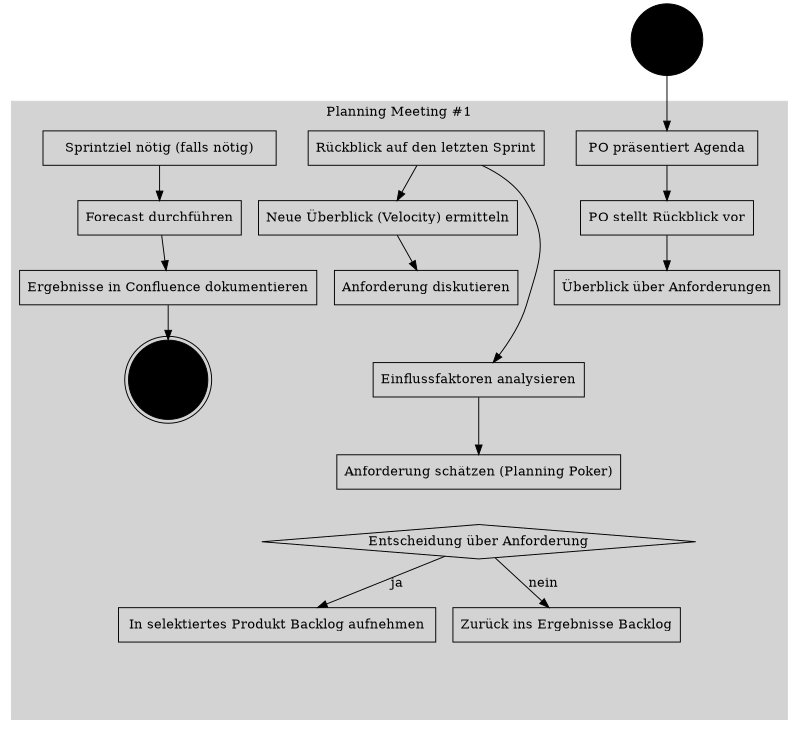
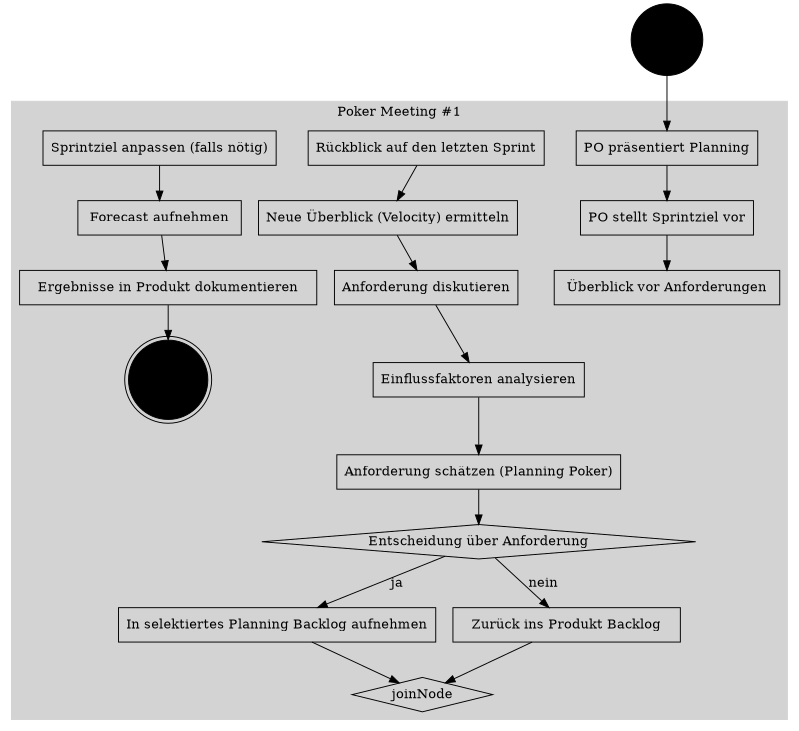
(399, 112) -> (399, 112)
(160, 148) -> (160, 148)
(667, 148) -> (667, 148)
(160, 218) -> (160, 218)
(667, 218) -> (667, 218)
(540, 252) -> (450, 329)
(168, 288) -> (168, 288)
(667, 288) -> (667, 288)
none -> (479, 502)
(277, 625) -> (277, 625)
(567, 625) -> (567, 625)
none -> (422, 695)
